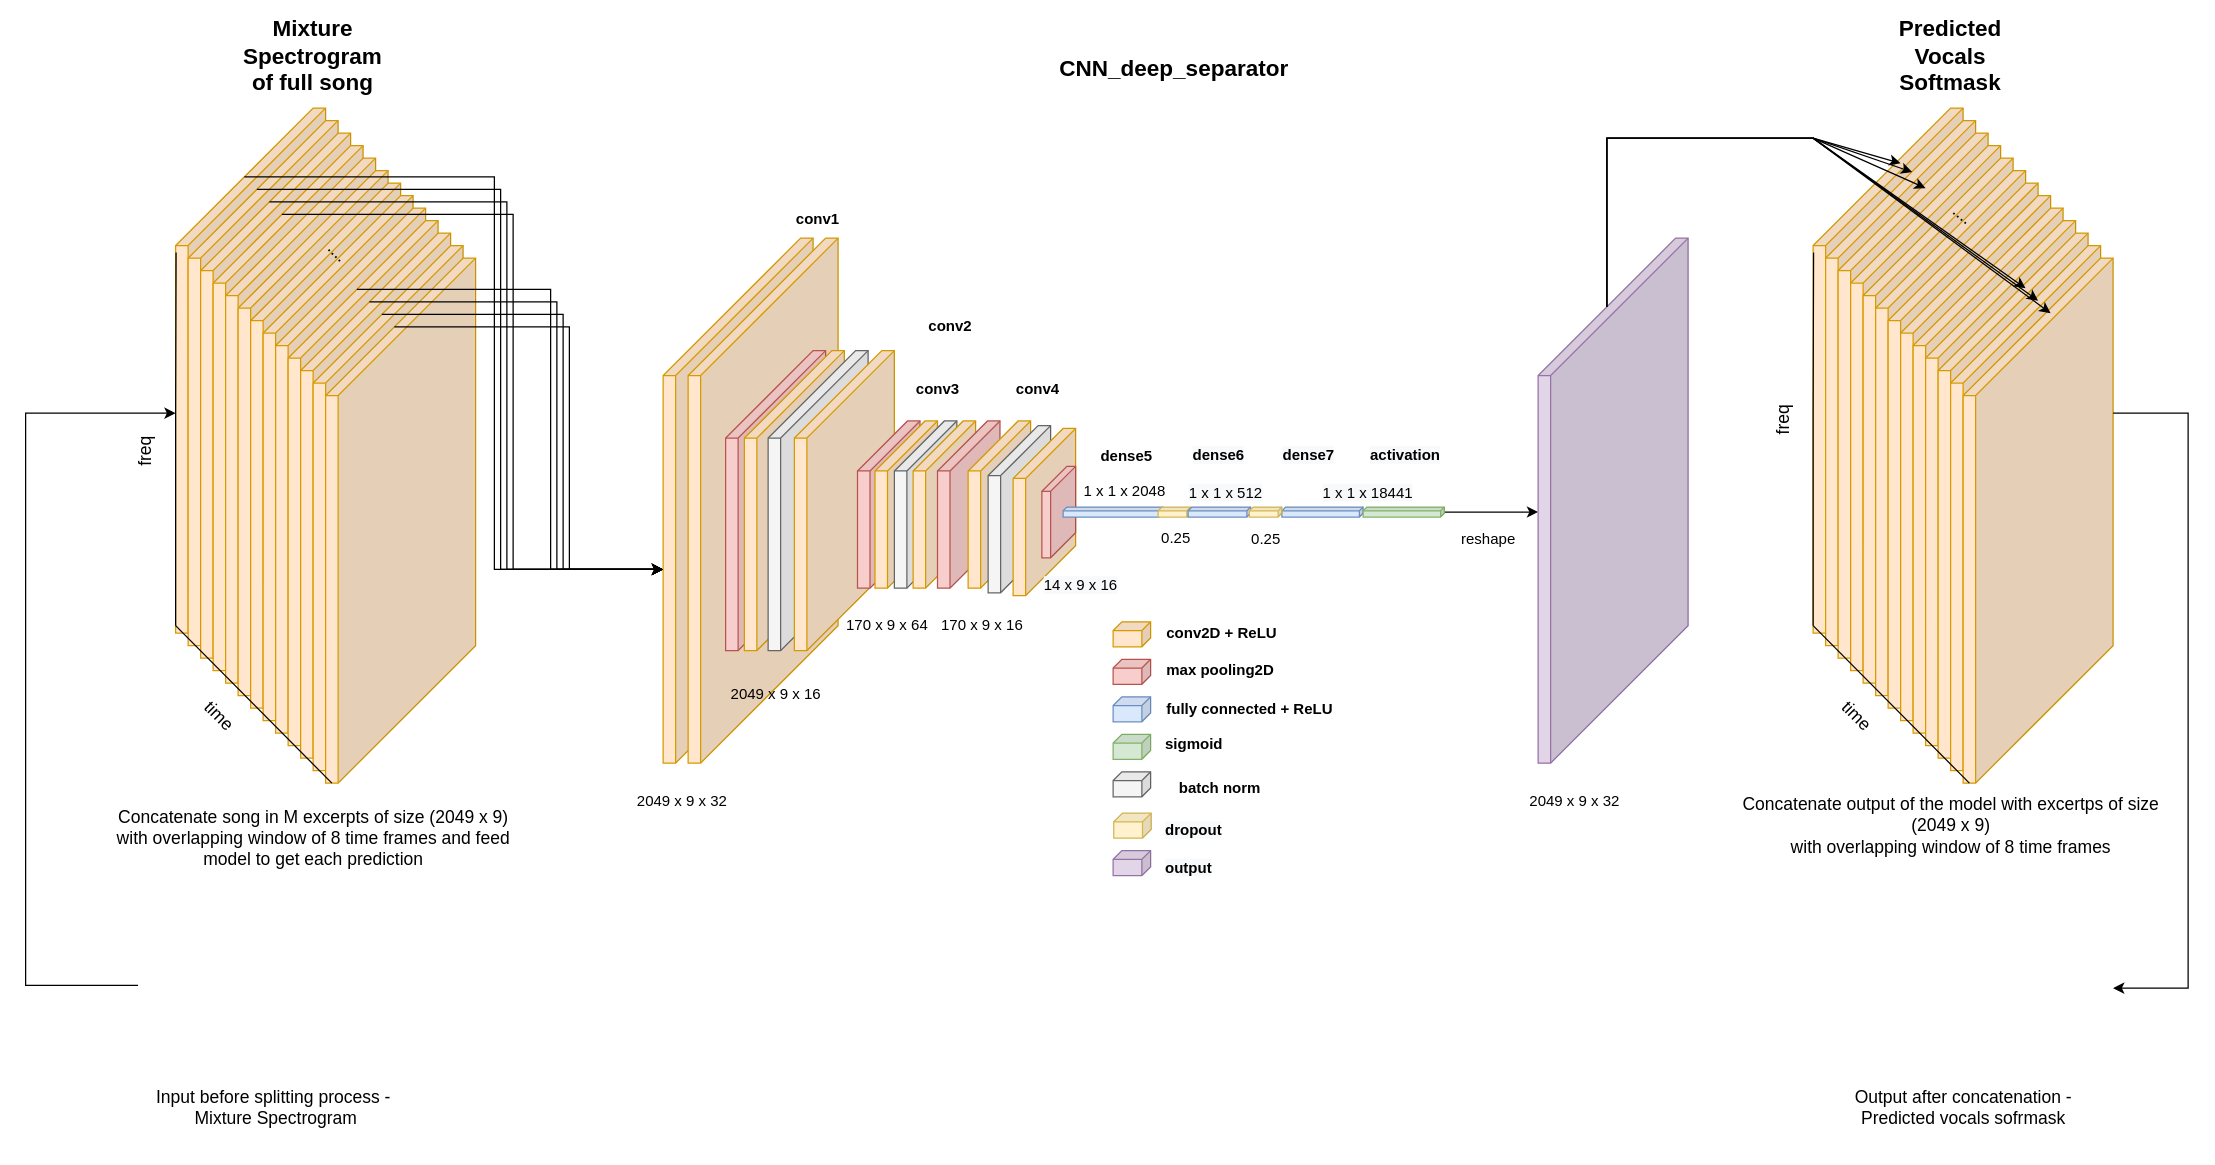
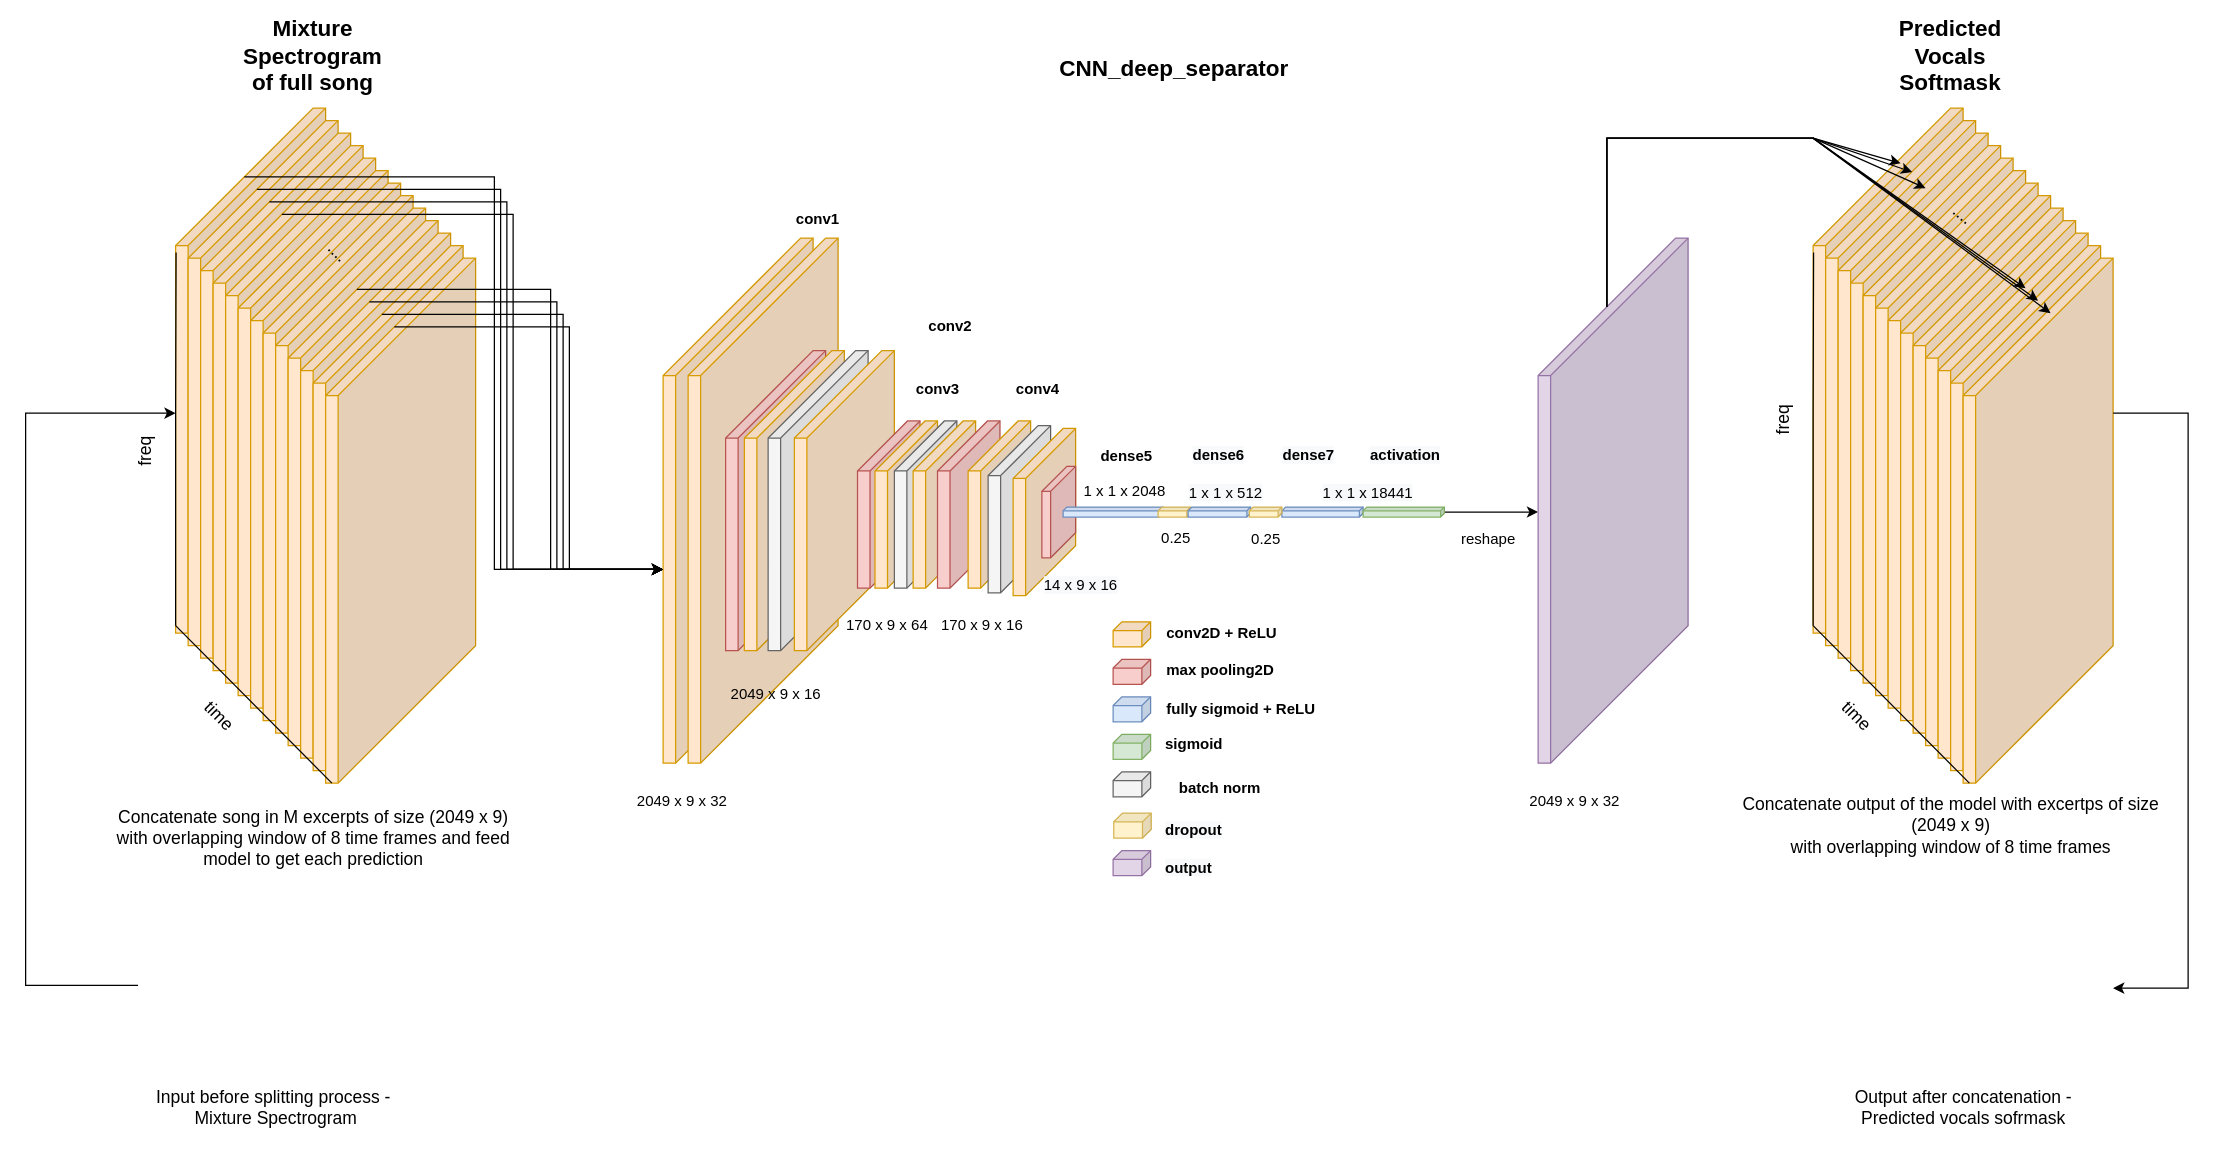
(1250, 709) -> (1237, 709)
